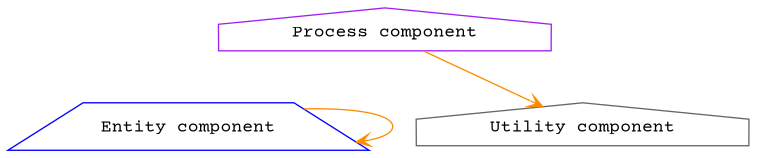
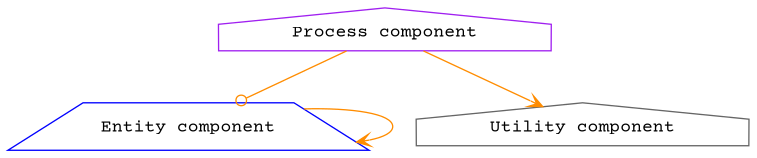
none -> (296, 75)
